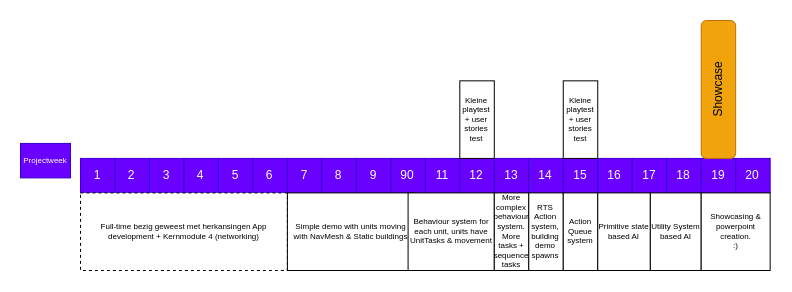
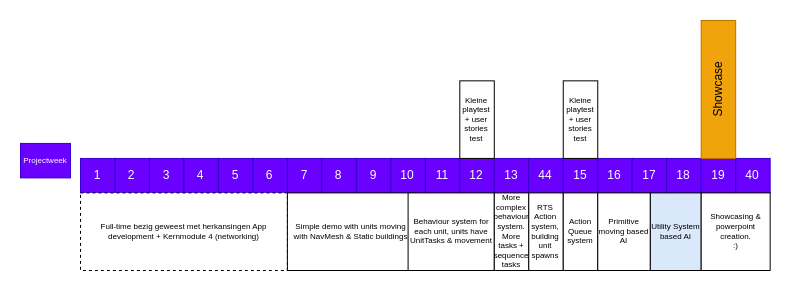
(718, 89) -> (718, 89)
(408, 176) -> (408, 176)
(546, 176) -> (546, 176)
(753, 176) -> (753, 176)
(546, 232) -> (546, 232)
(624, 232) -> (624, 232)
(676, 232) -> (676, 232)
